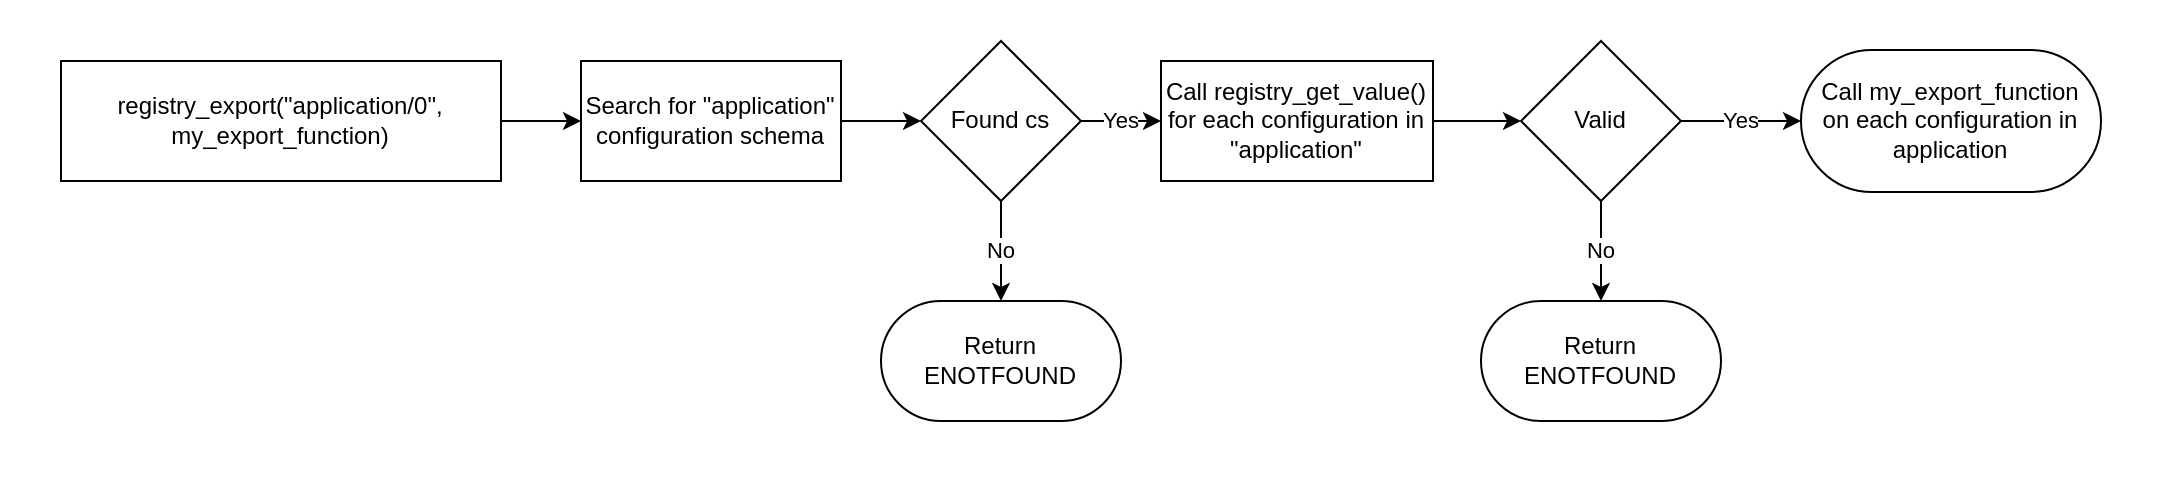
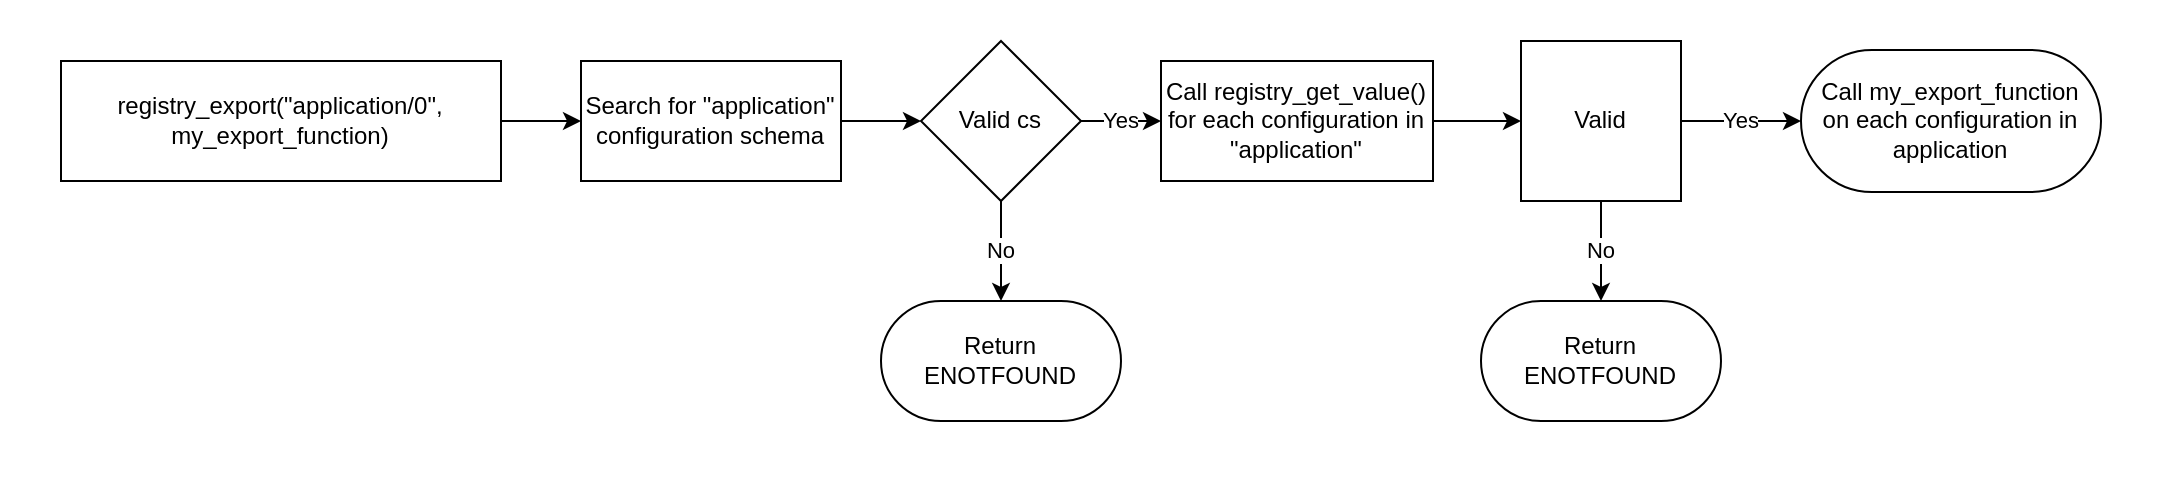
(1001, 121) -> (1001, 121)
(1601, 121) -> (1601, 121)
